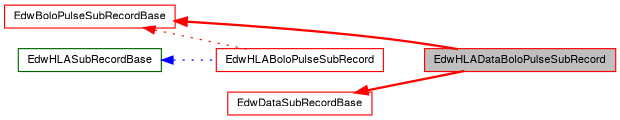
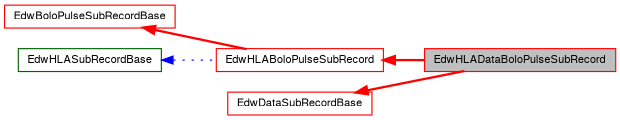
(323, 32) -> (410, 60)
(201, 40) -> (201, 40)
